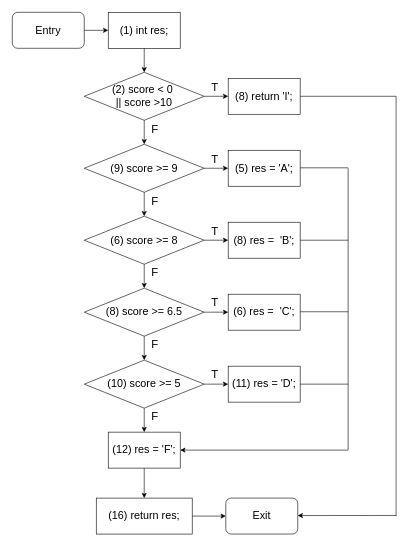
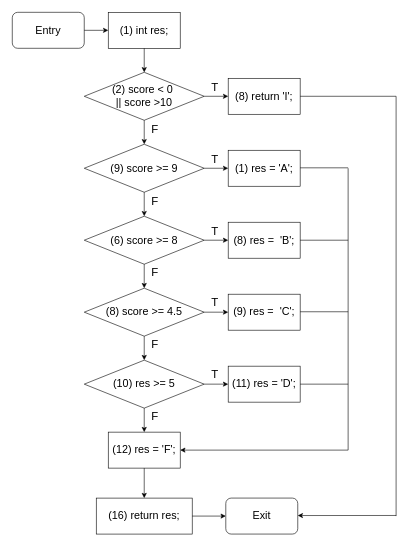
(264, 168) -> (264, 168)
(144, 312) -> (144, 312)
(264, 312) -> (264, 312)
(144, 384) -> (144, 384)
